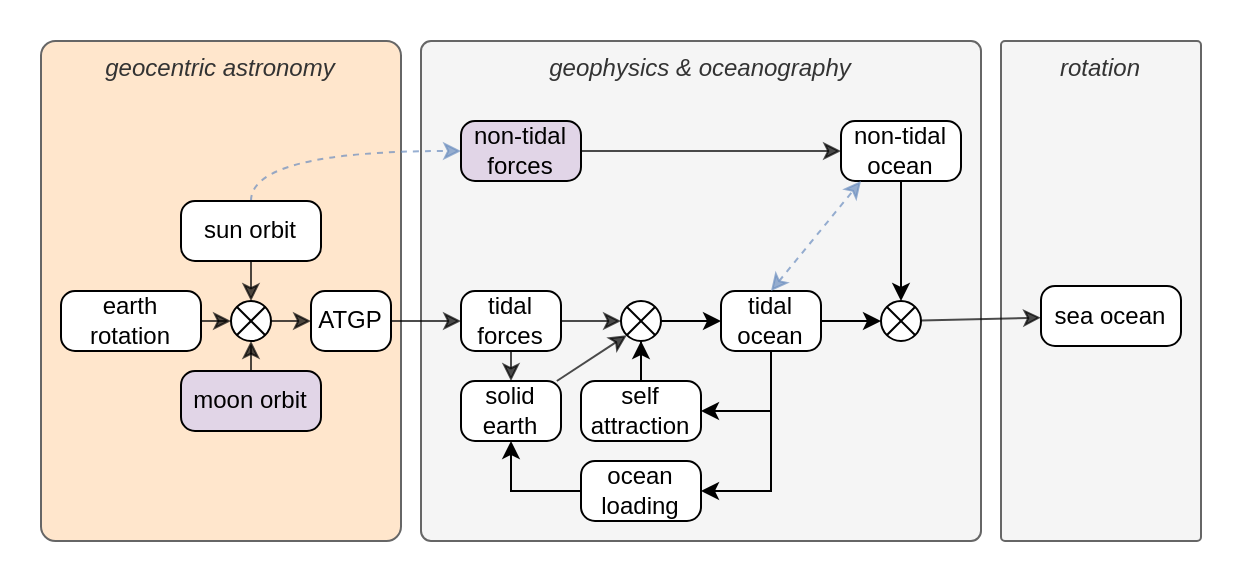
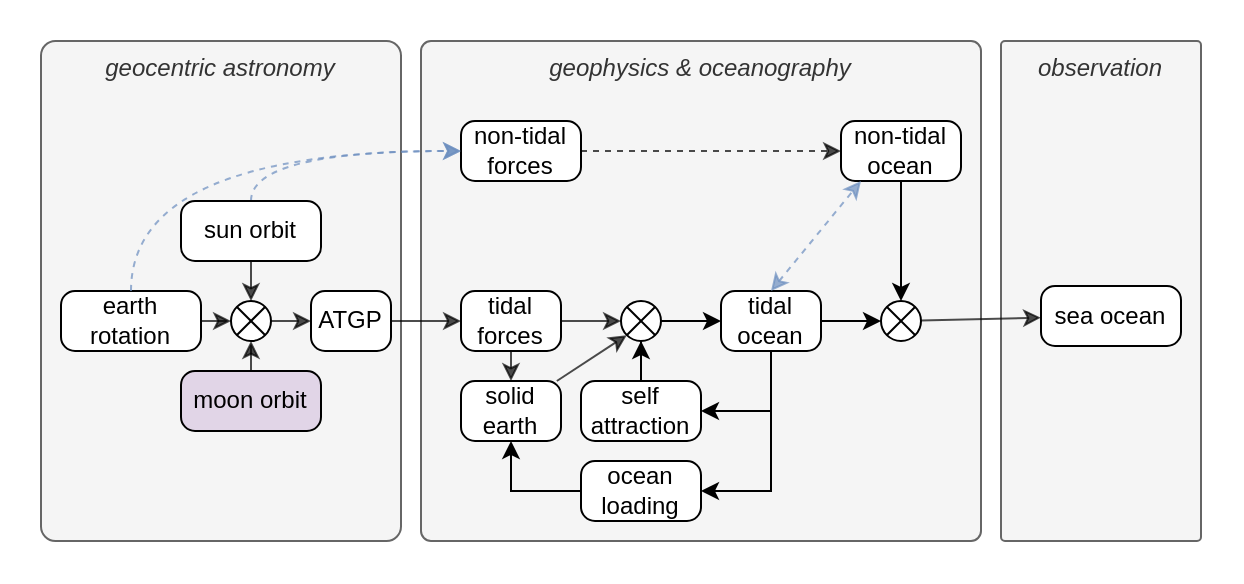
(1101, 69) -> (1101, 69)
(521, 151) -> (521, 151)
(702, 151) -> (702, 151)
none -> (188, 198)
(221, 291) -> (221, 291)
